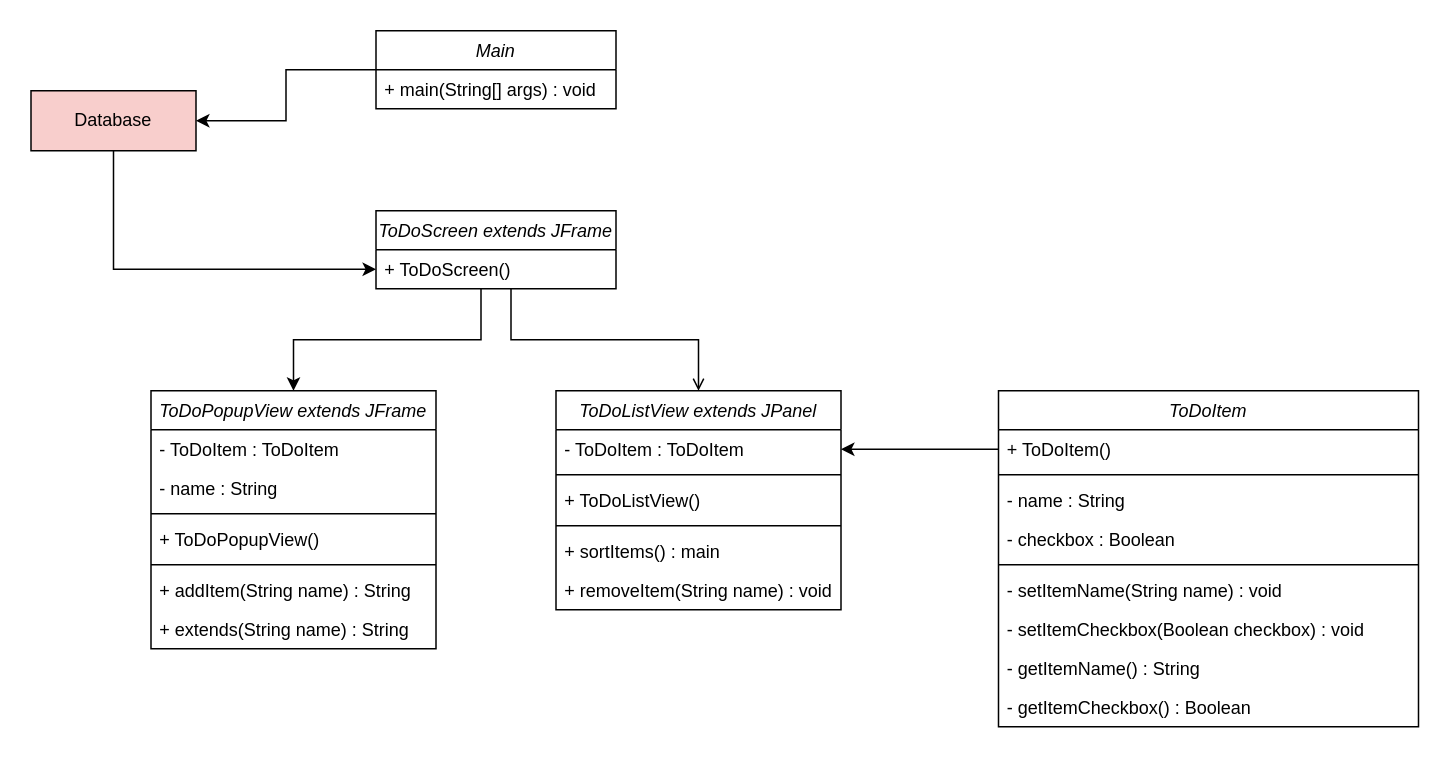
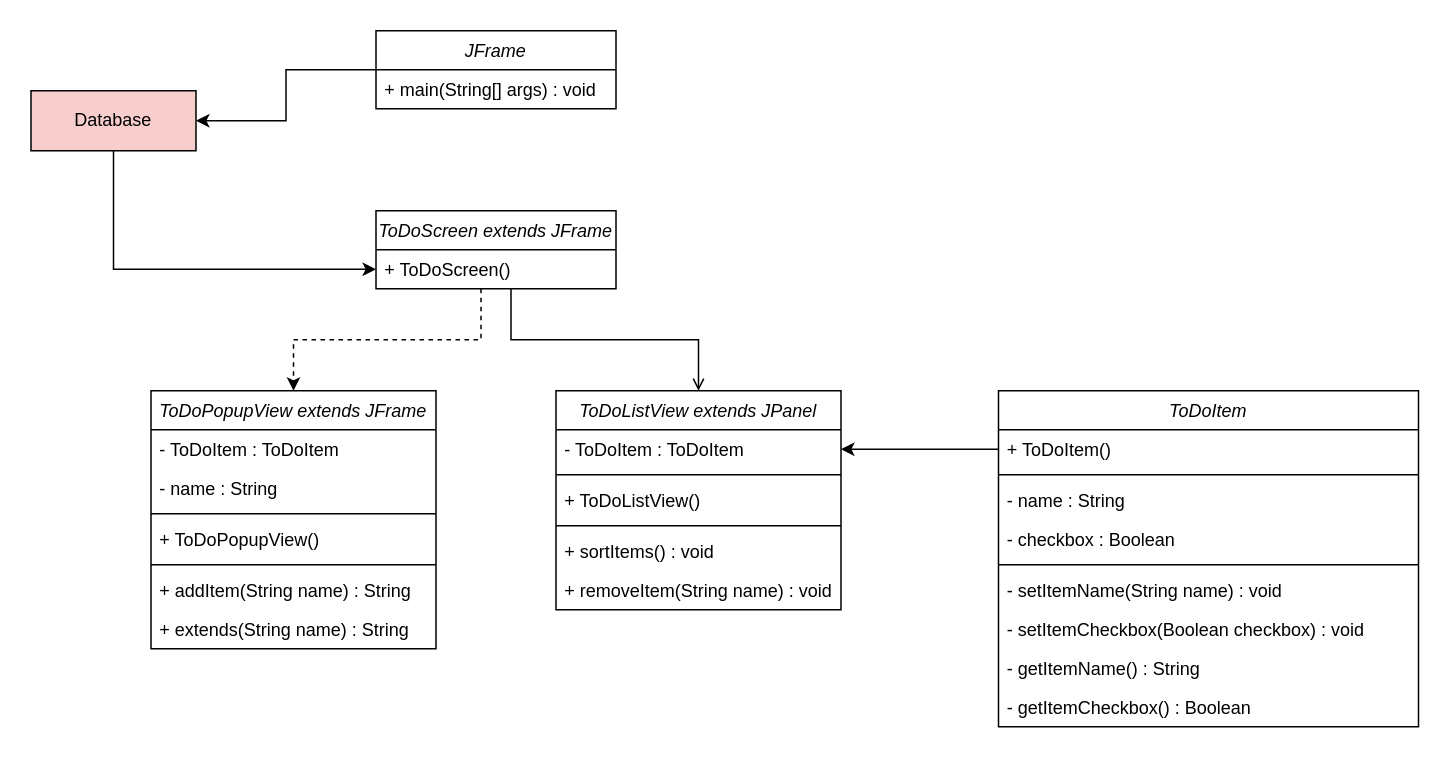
(496, 52) -> (496, 52)
(392, 340) -> (392, 340)
(654, 553) -> (654, 553)
